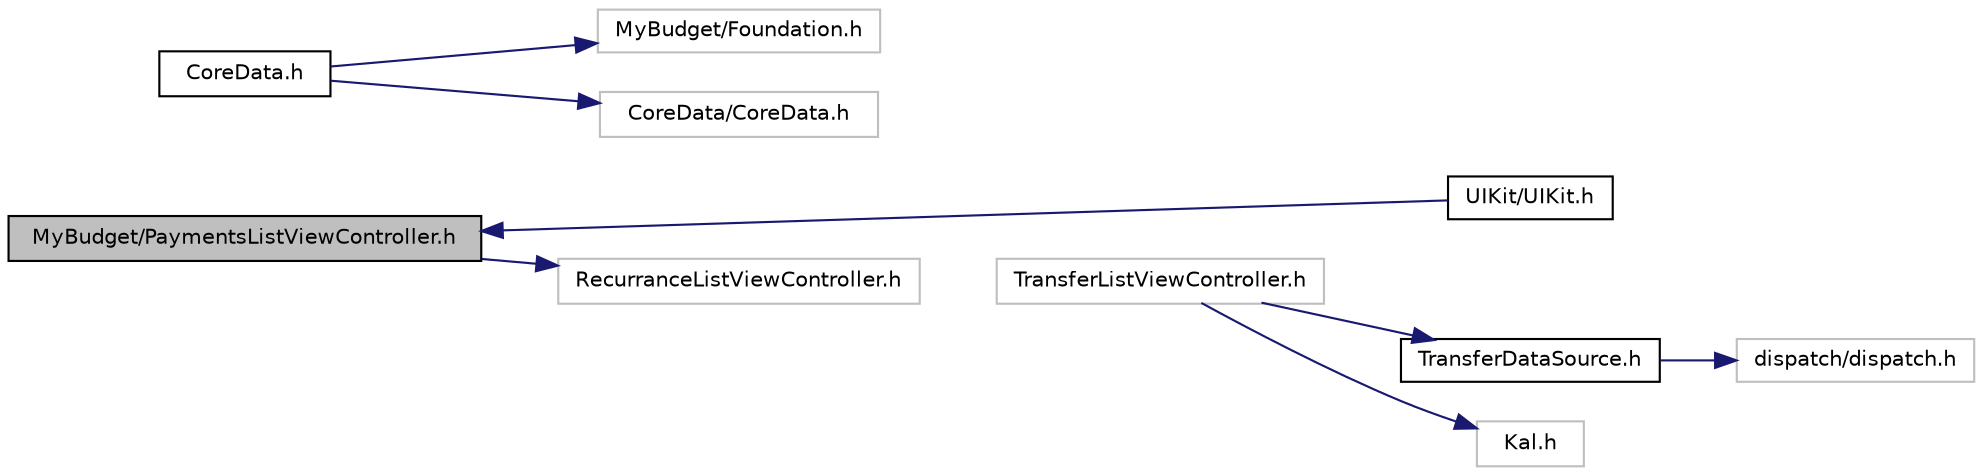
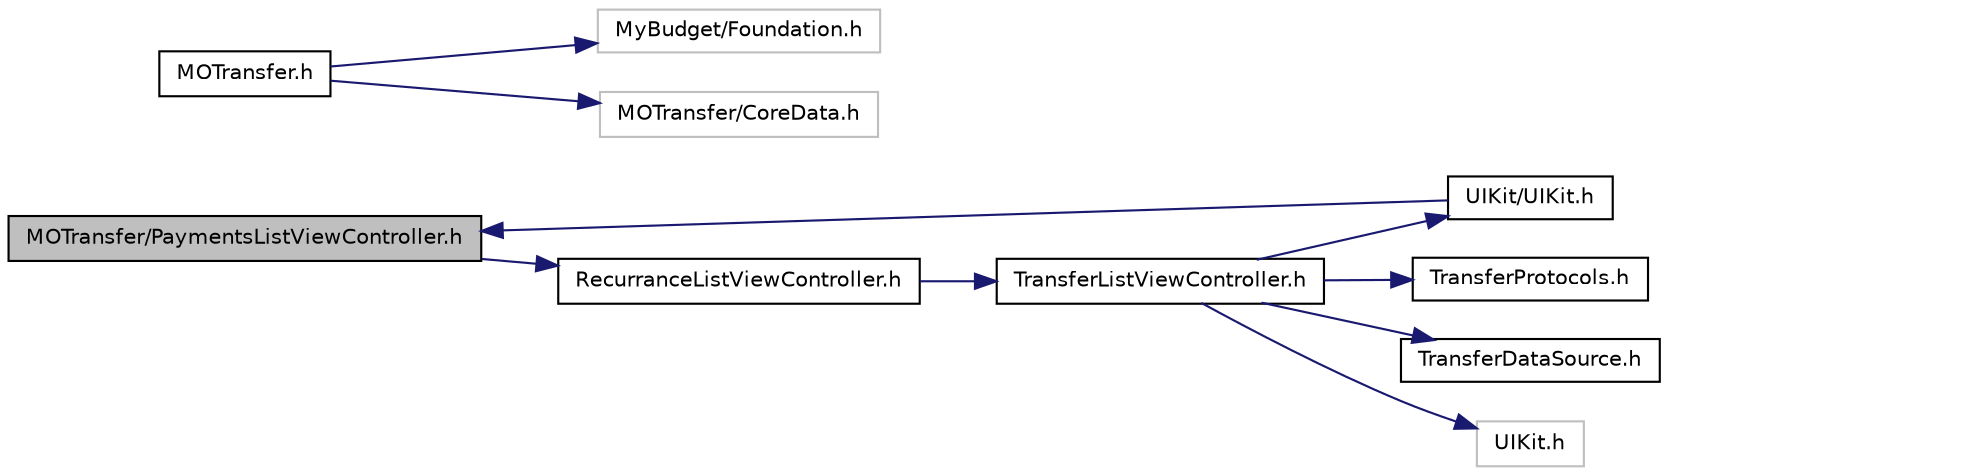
(245, 74) -> (245, 74)
(739, 114) -> (739, 114)
(245, 238) -> (245, 238)
none -> (1342, 240)
none -> (1530, 279)
(739, 281) -> (739, 281)
none -> (947, 281)
(1160, 281) -> (1160, 281)
(1855, 360) -> none
(1530, 444) -> (1530, 444)
